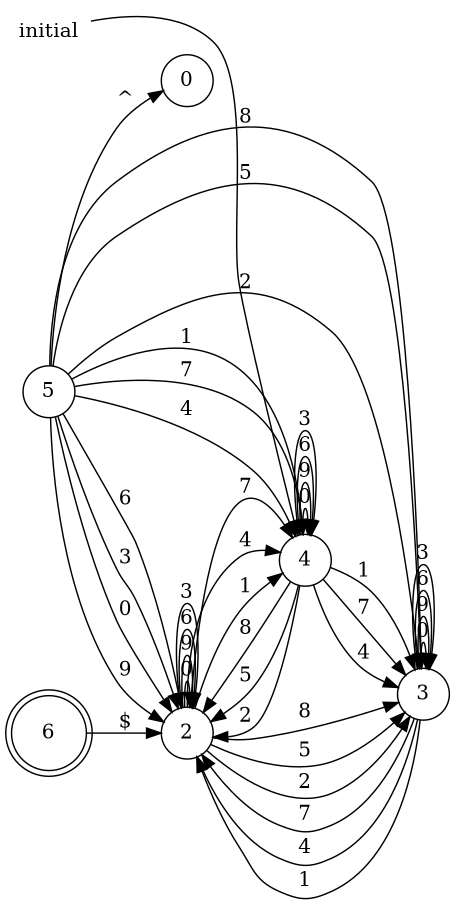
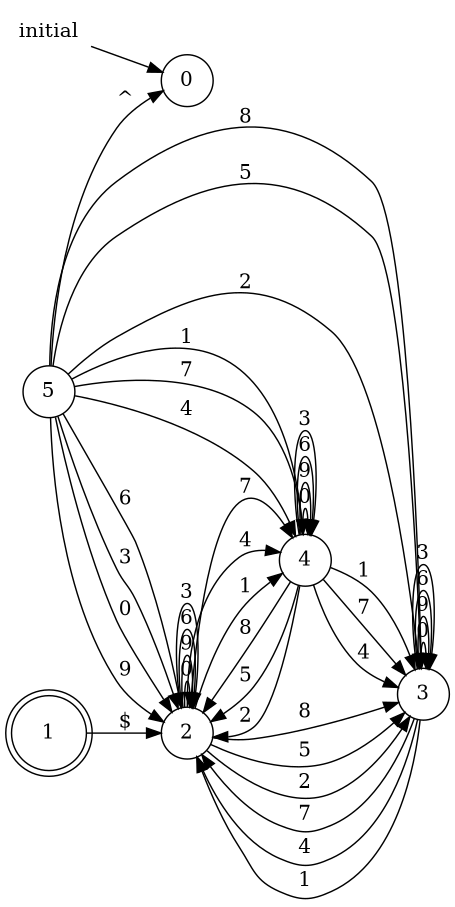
(237, 218) -> (120, 57)
(49, 733) -> (49, 733)
